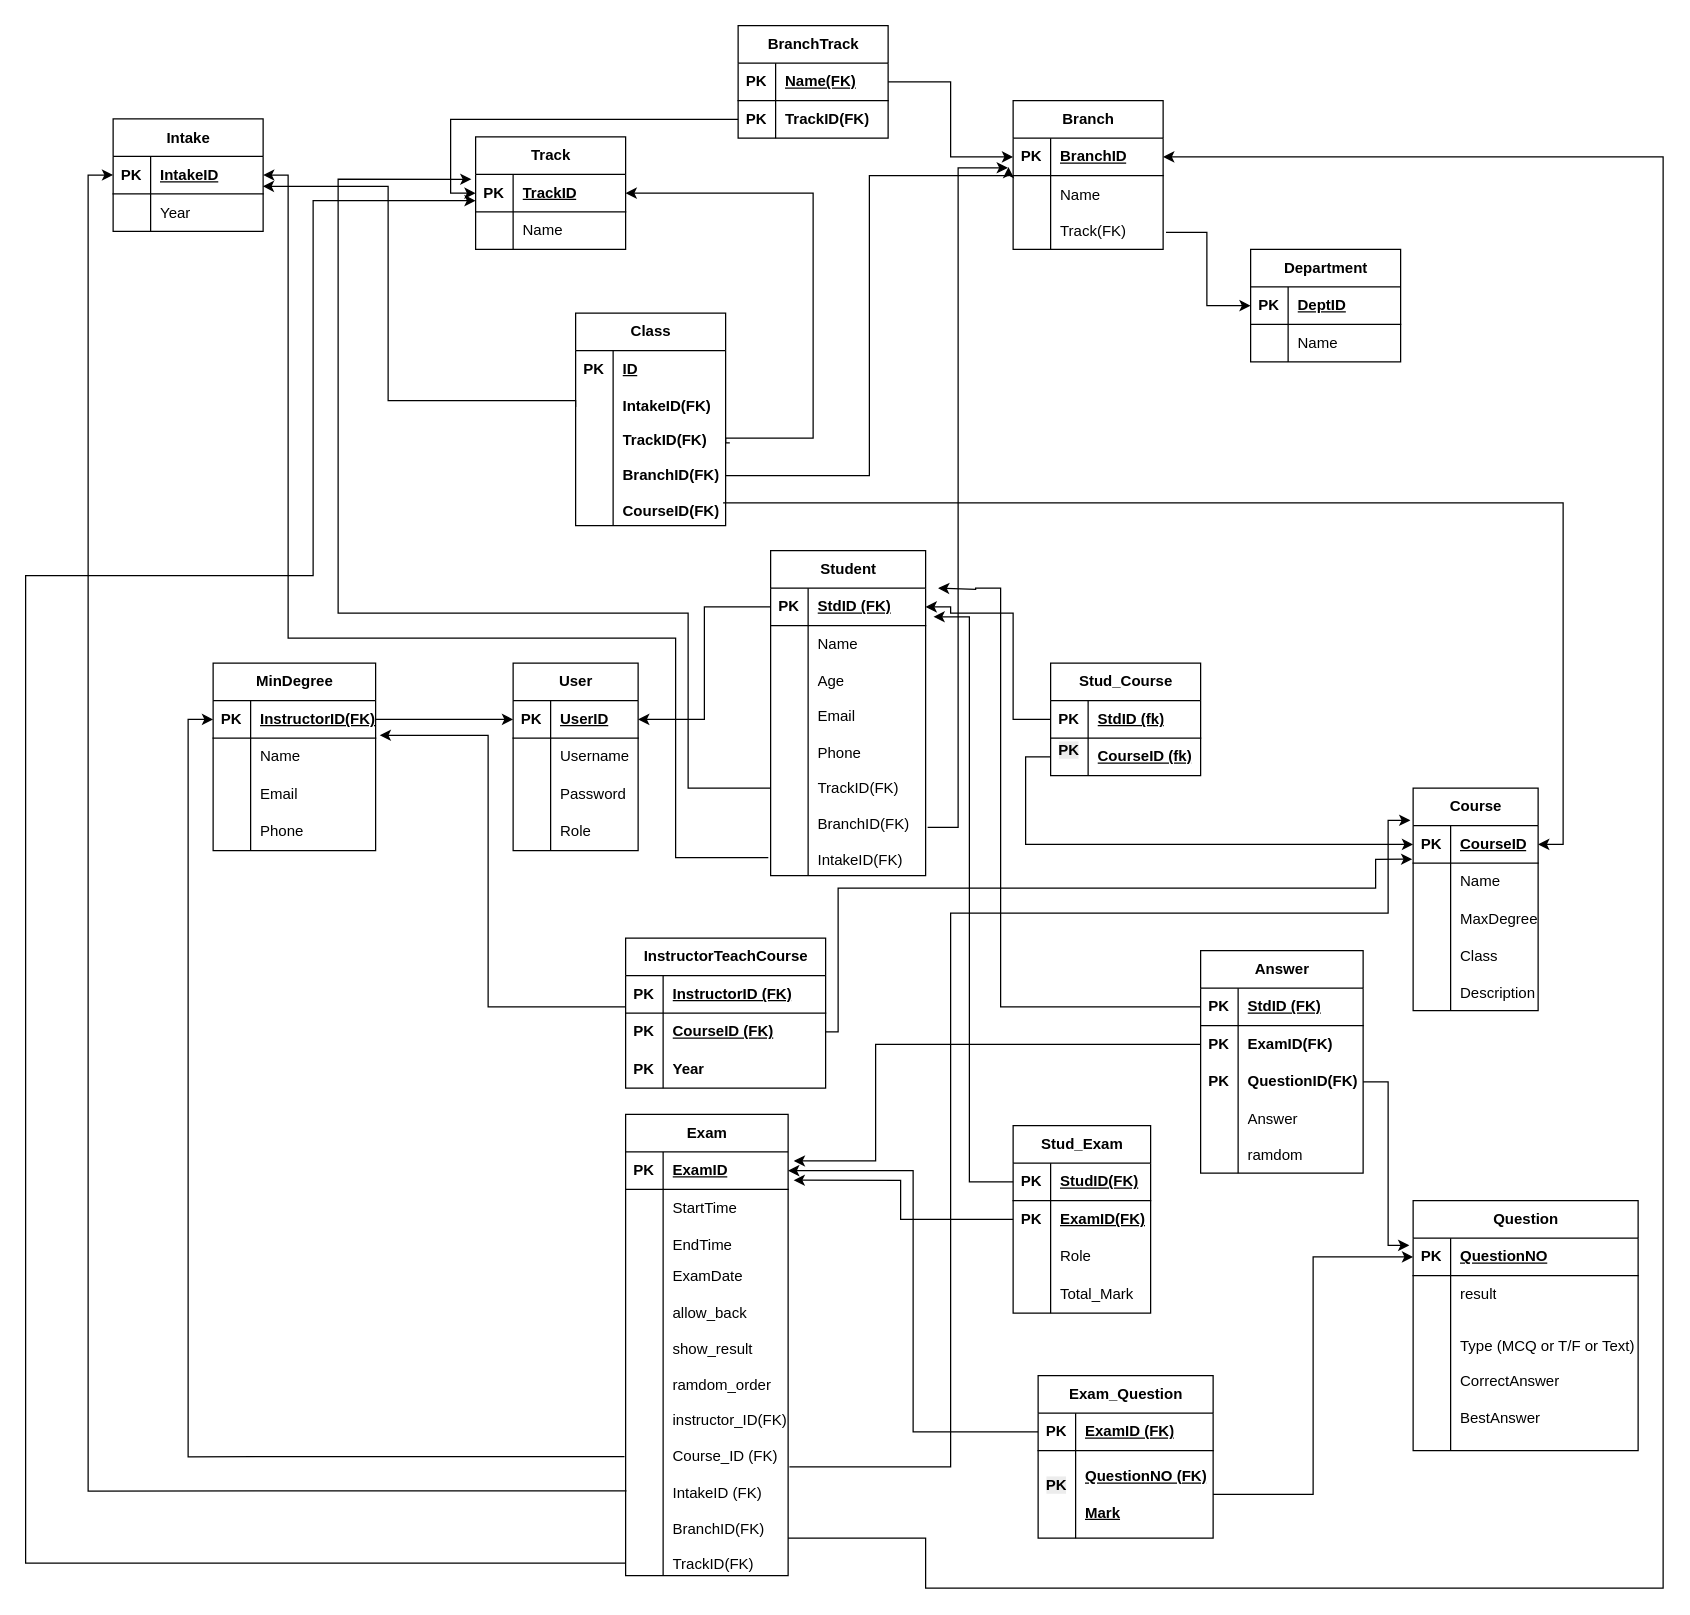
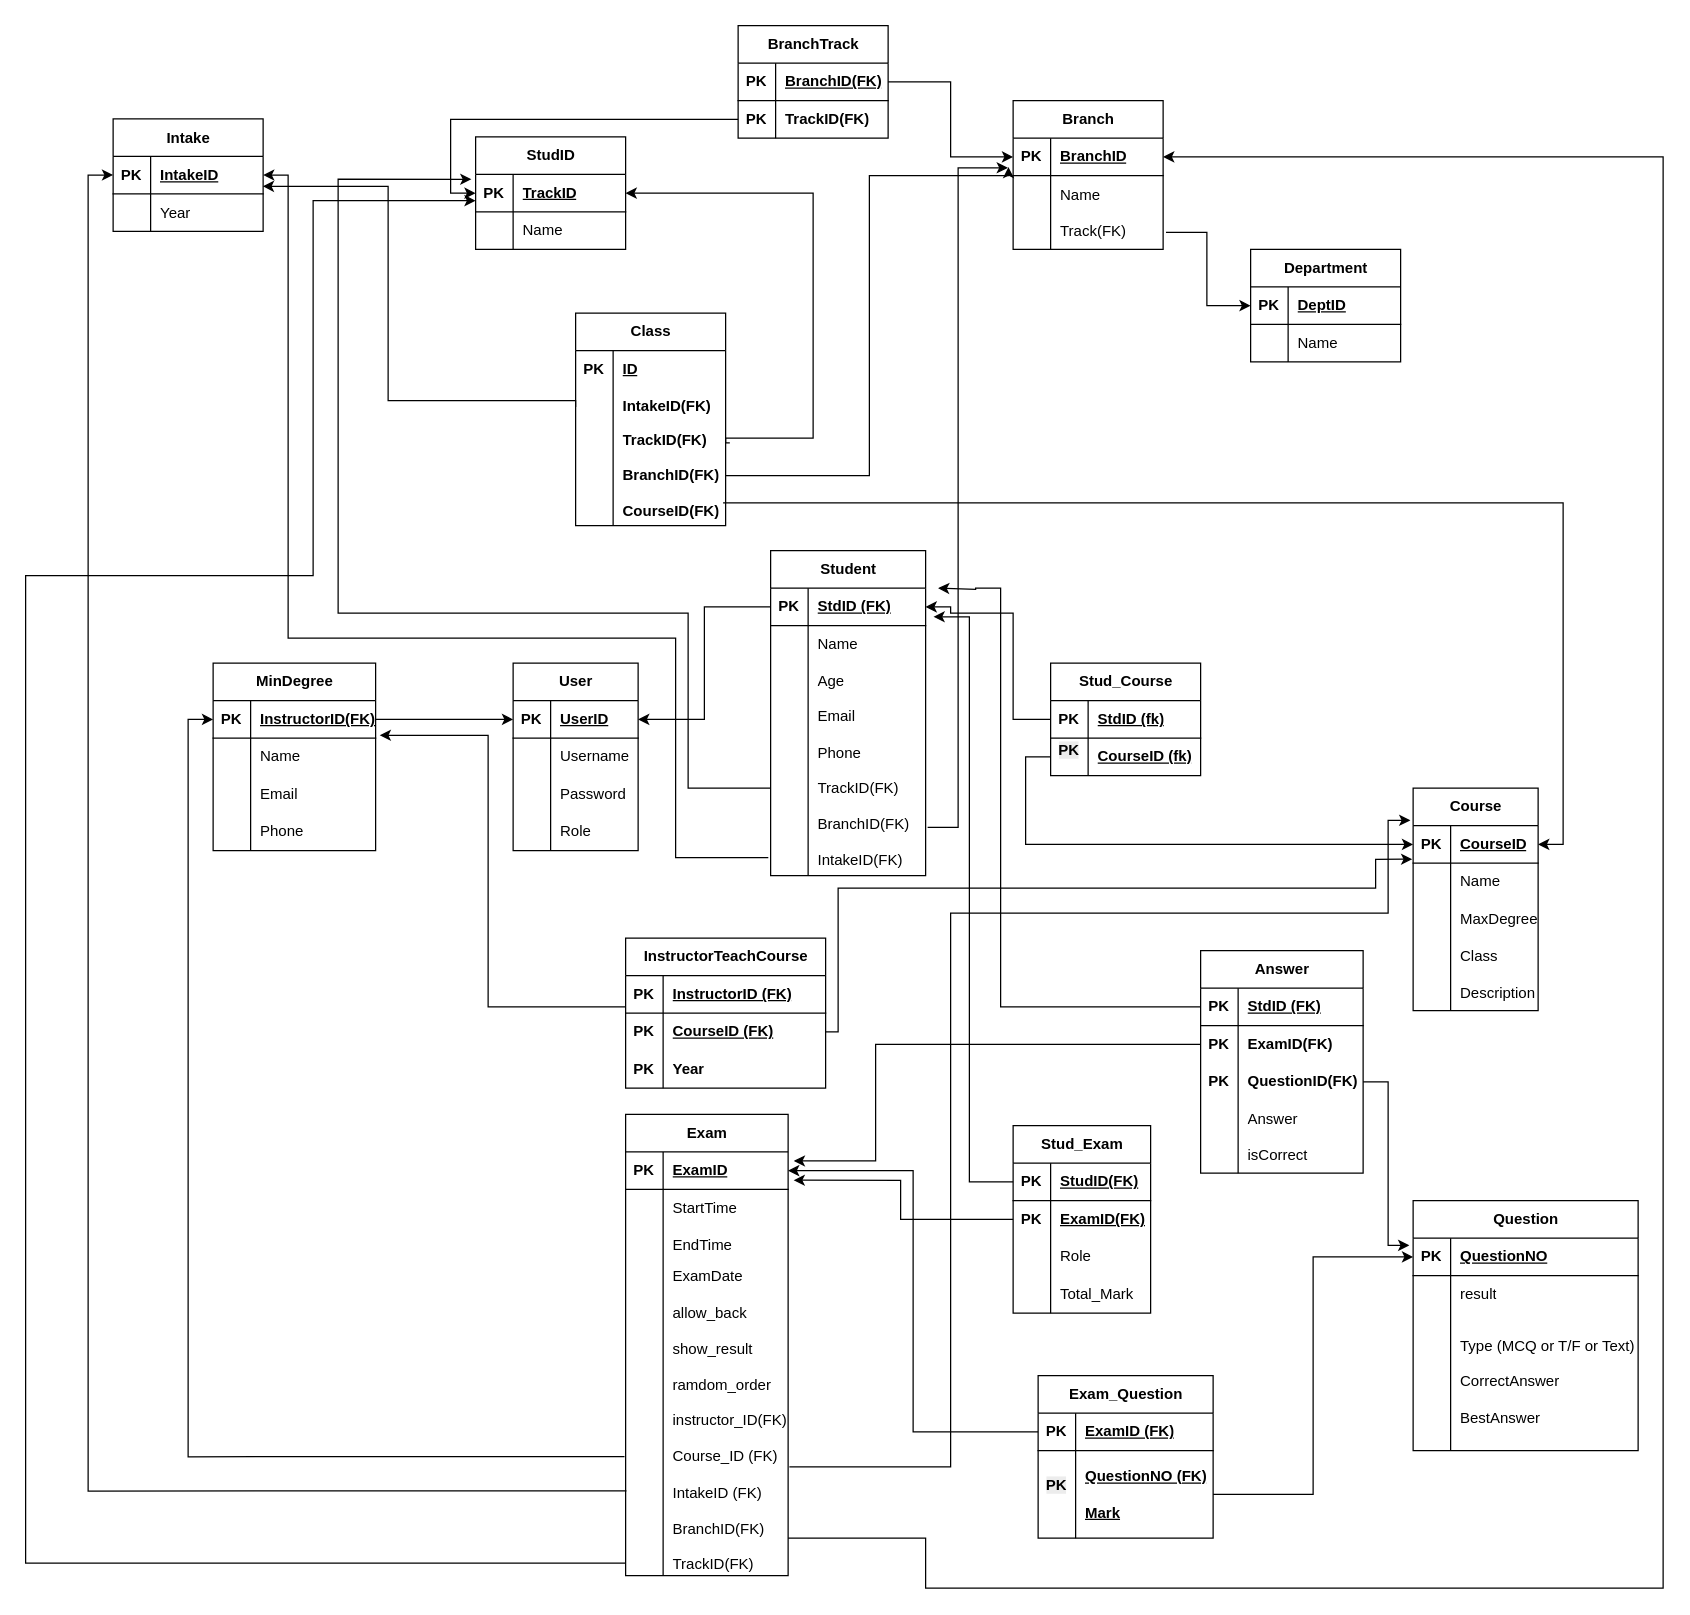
(819, 82) -> (836, 82)
(551, 156) -> (551, 156)
(1273, 1137) -> (1284, 1137)
